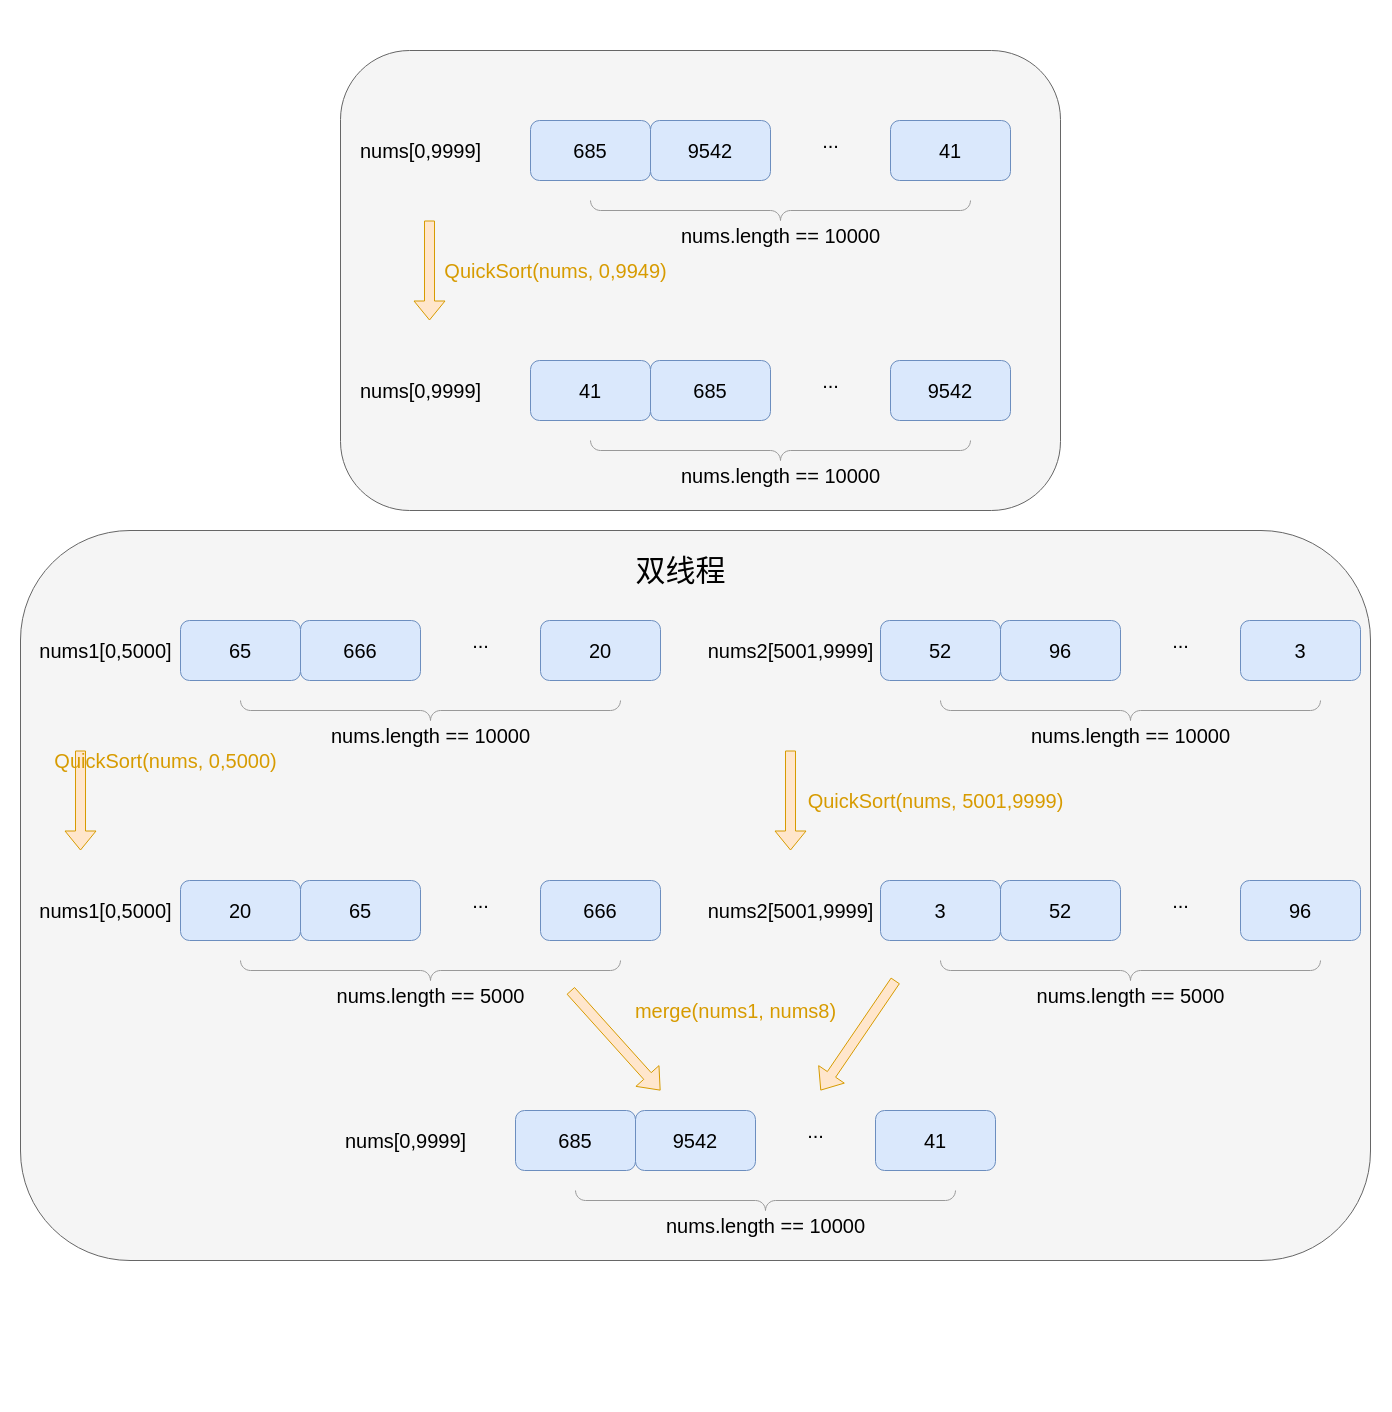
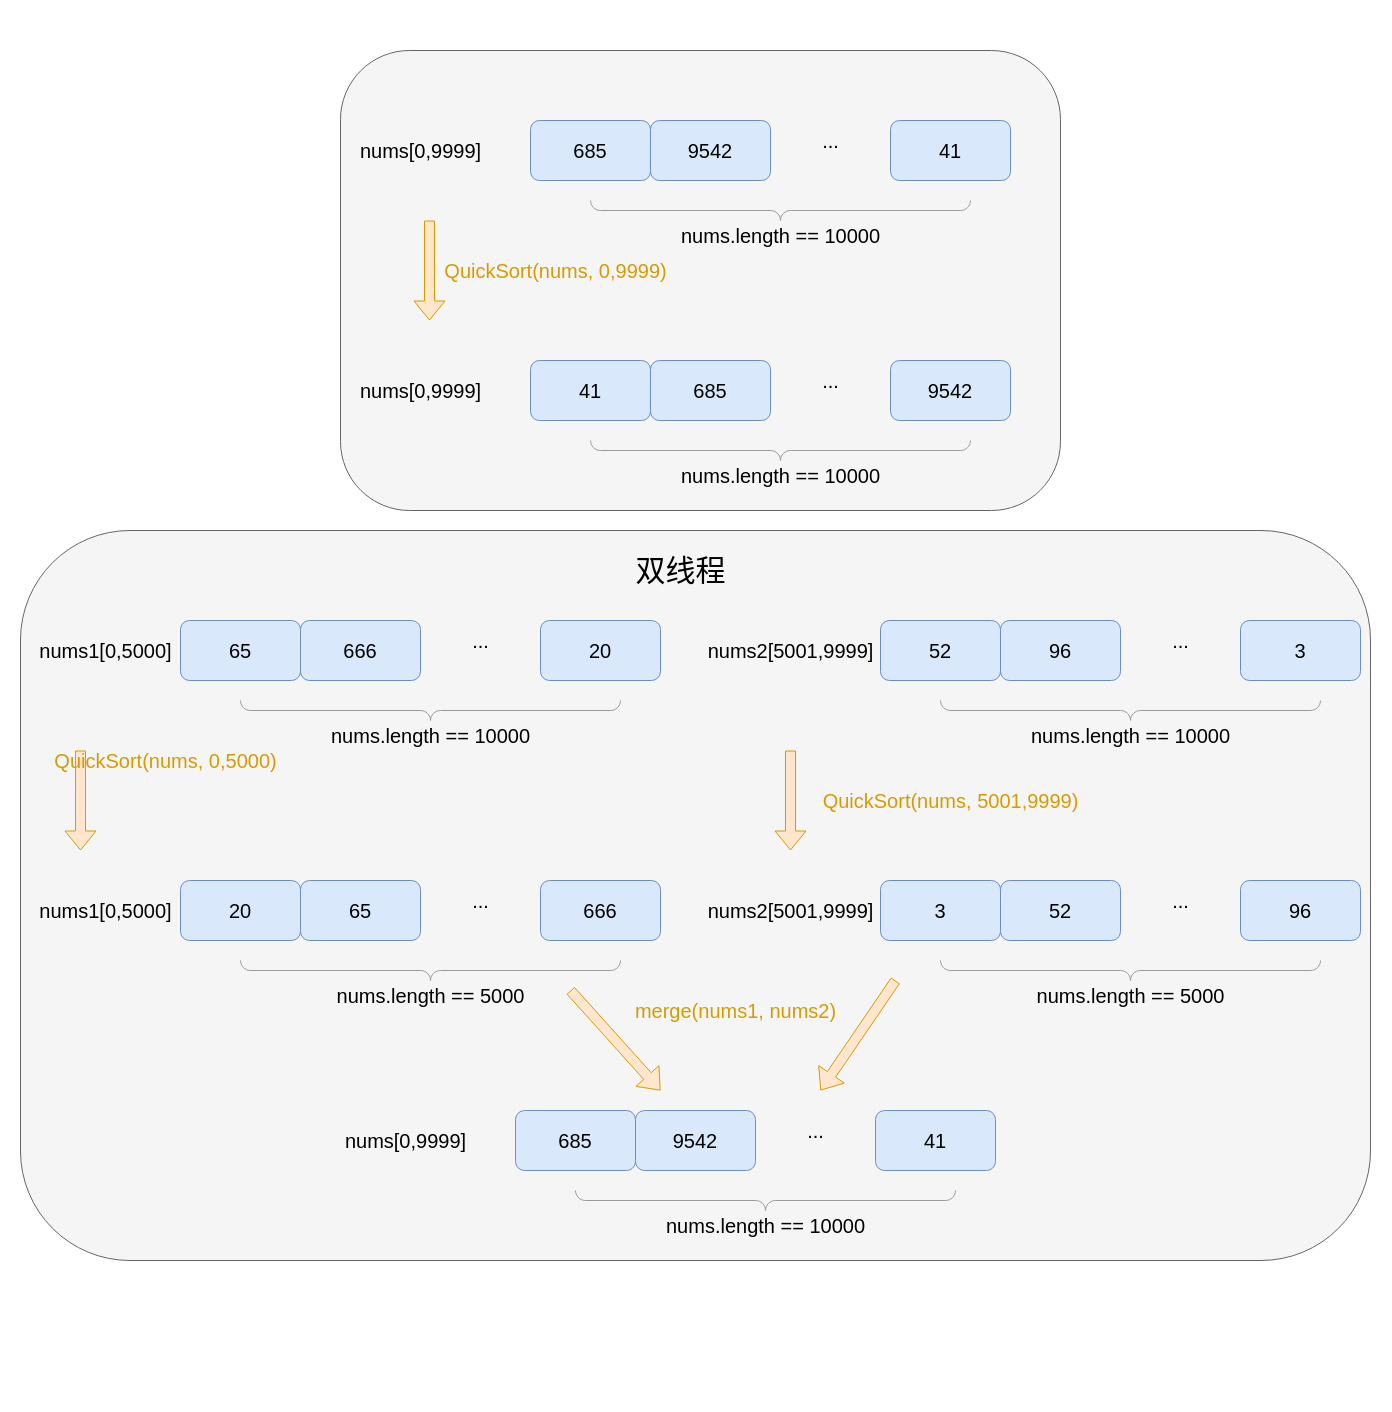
(556, 271) -> (556, 271)
(936, 801) -> (951, 801)
(736, 1011) -> (736, 1011)
